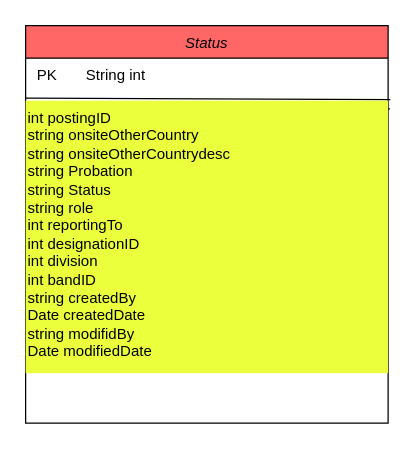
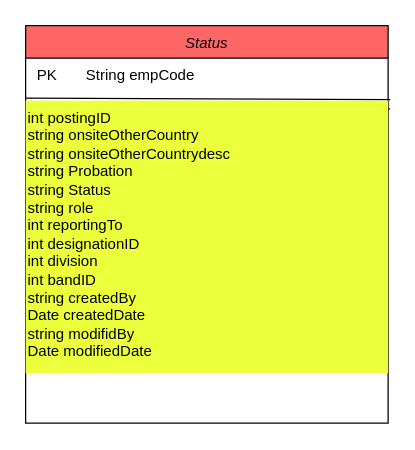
(101, 75) -> (119, 75)
